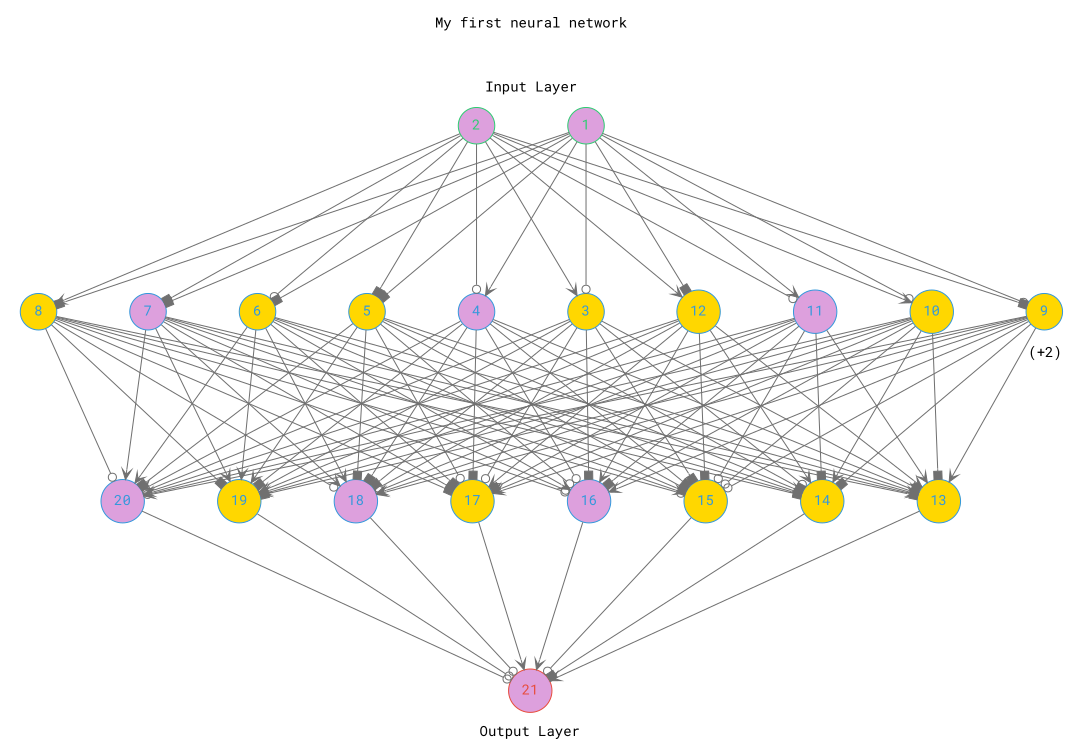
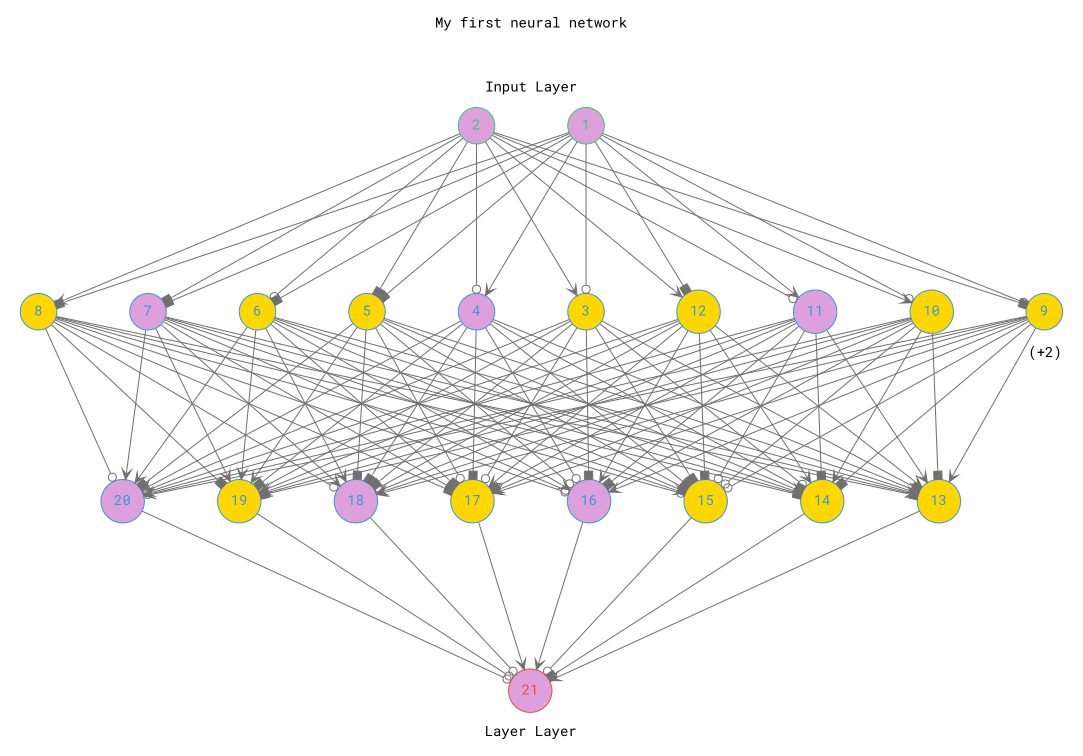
(530, 732) -> (531, 732)
